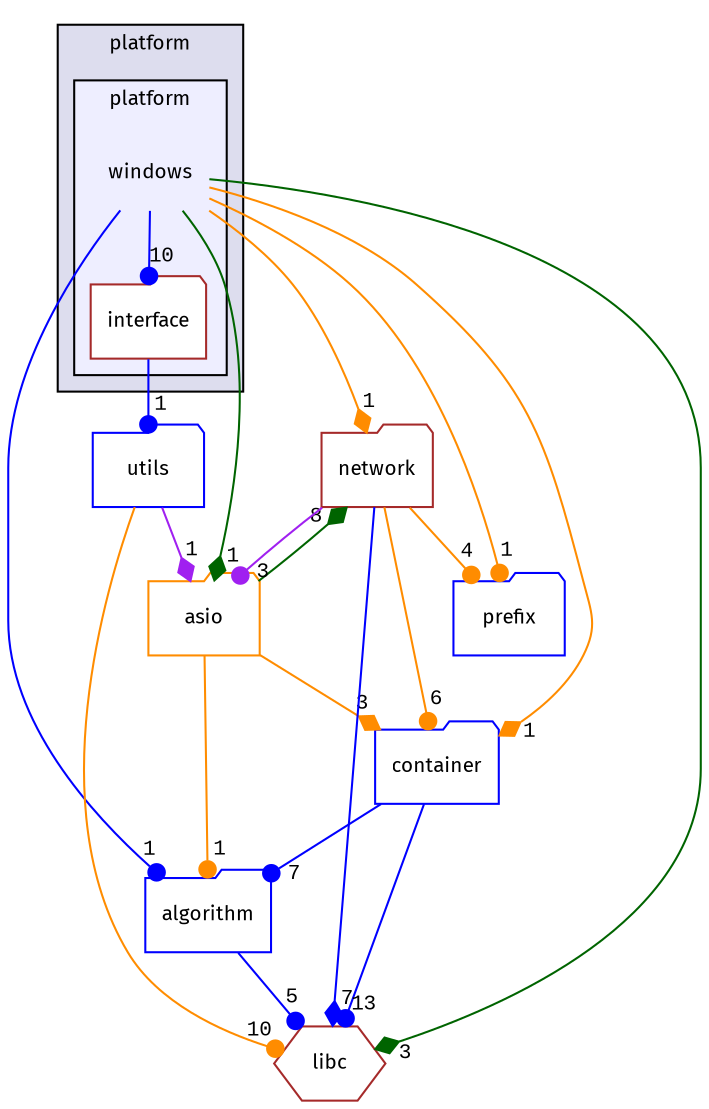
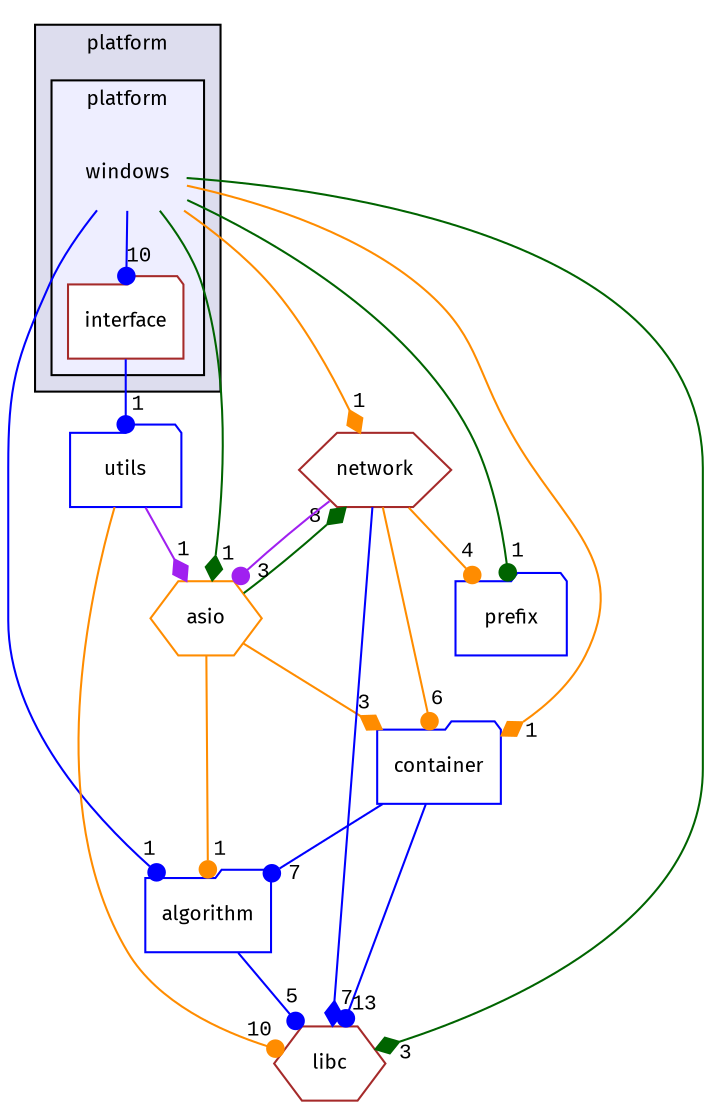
(401, 343) -> (398, 340)
(377, 470) -> (375, 470)
(204, 618) -> (206, 618)
